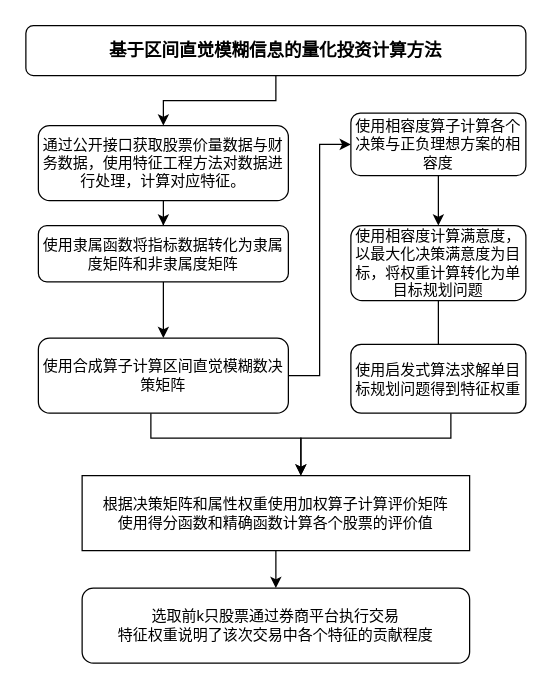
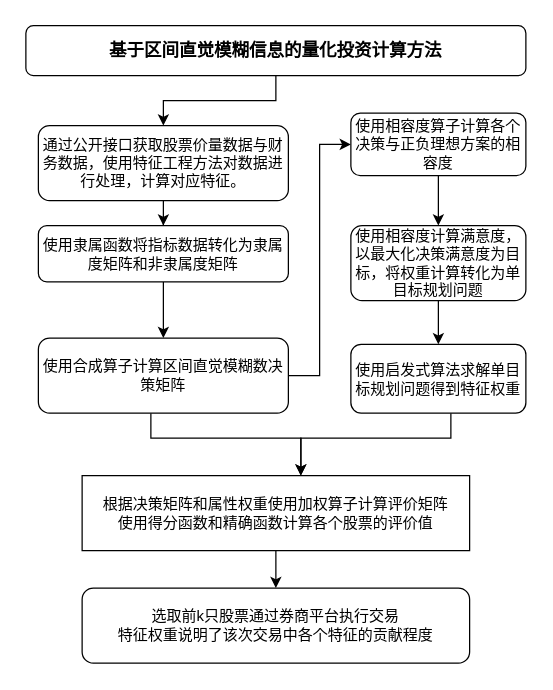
(438, 338) -> (438, 334)
